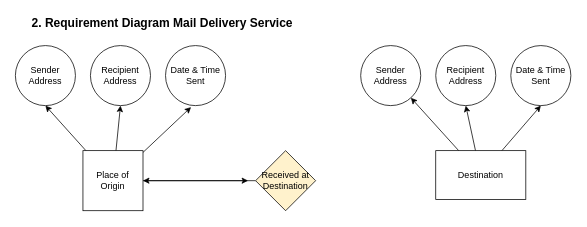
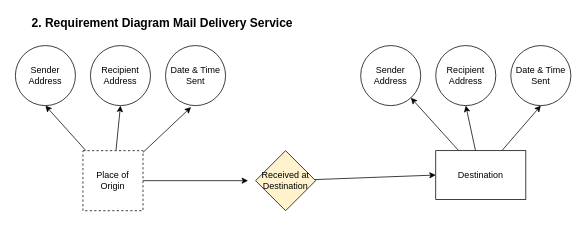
(113, 180) -> (113, 180)
(250, 180) -> (372, 177)
